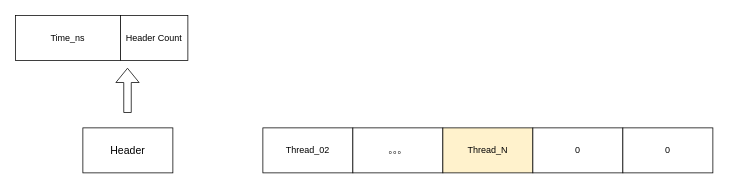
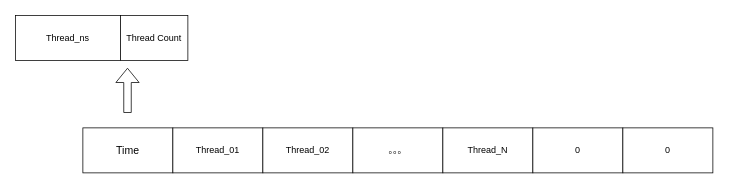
(68, 38) -> (68, 38)
(154, 38) -> (154, 38)
(128, 150) -> (128, 150)
none -> (218, 150)
(488, 150) -> (488, 150)
